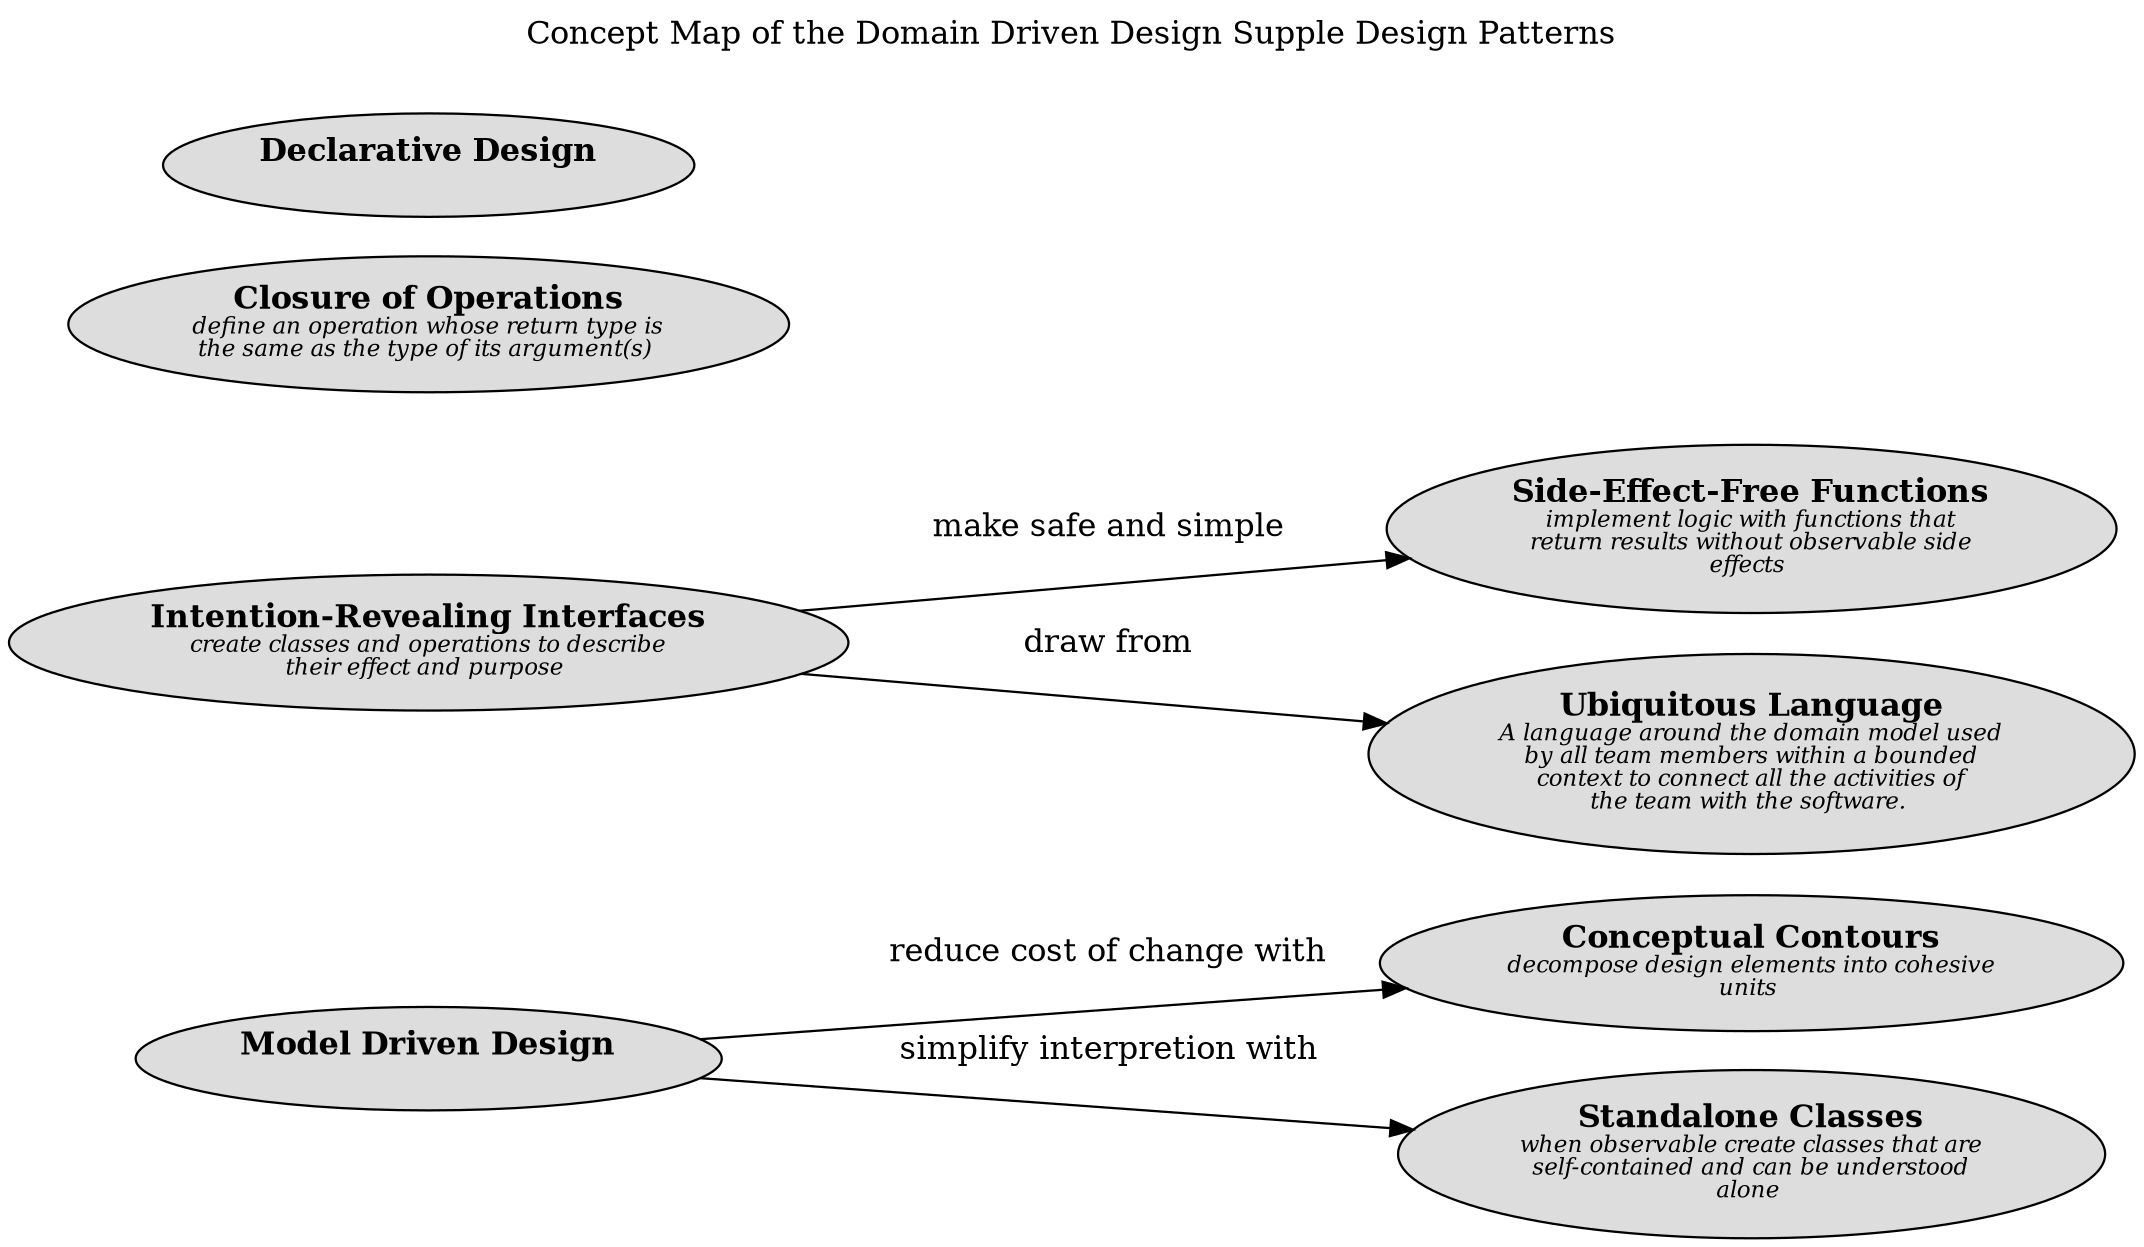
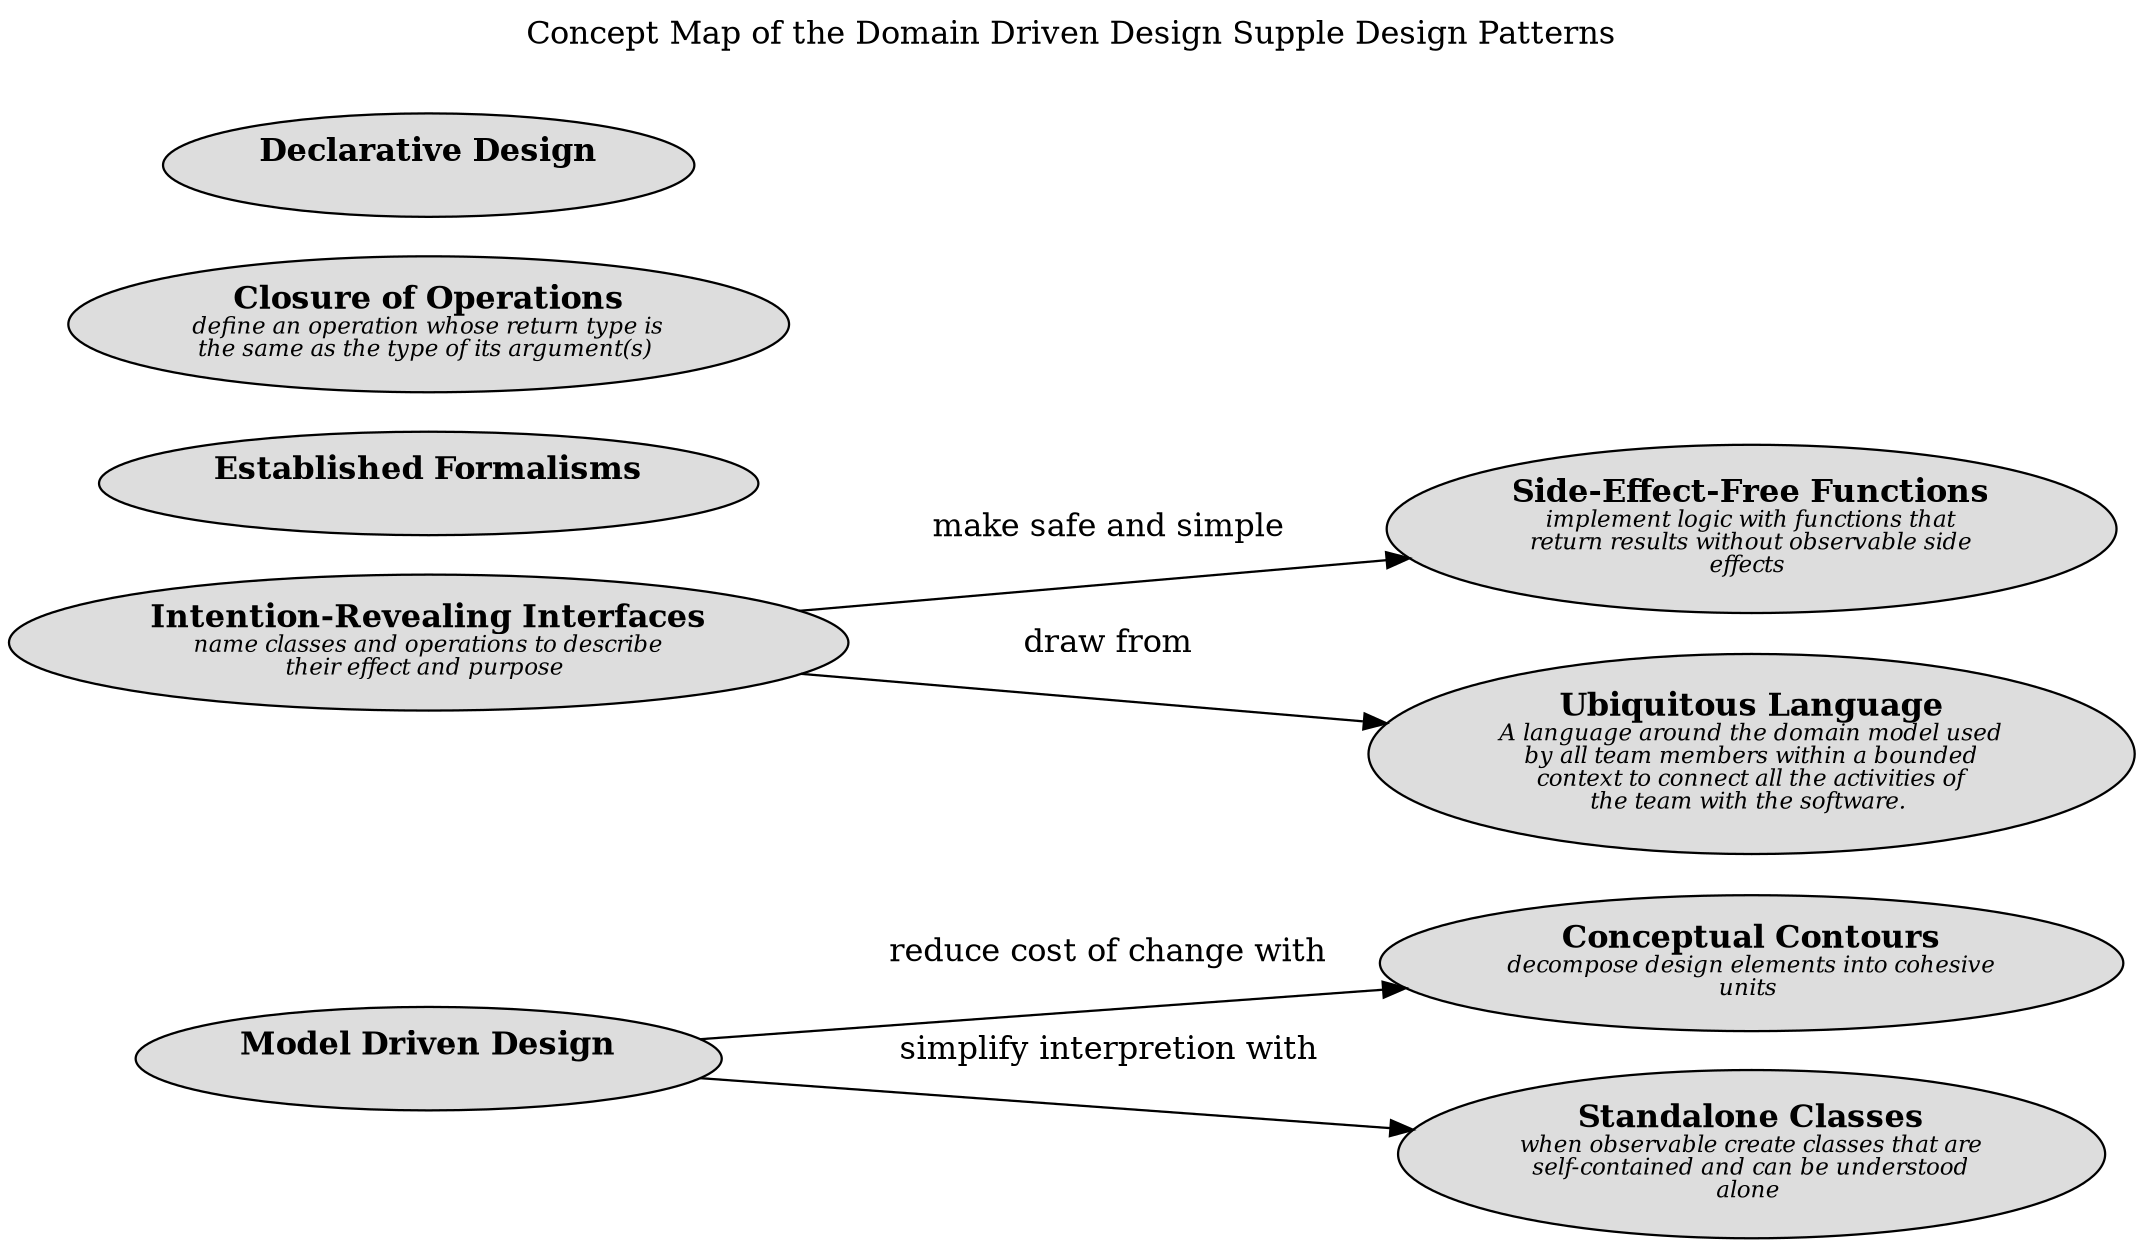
none -> (429, 483)
(429, 645) -> (429, 645)
